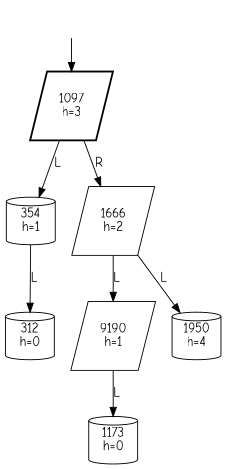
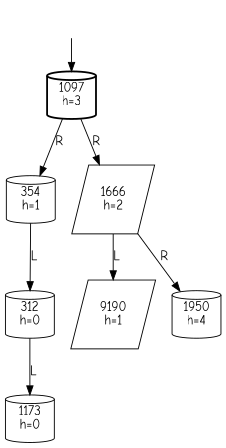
(72, 106) -> (72, 95)
(58, 163) -> (59, 142)
(163, 278) -> (164, 257)
(113, 389) -> (30, 362)
